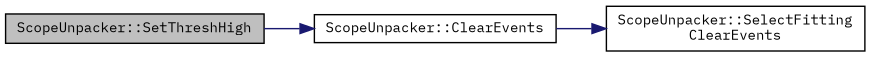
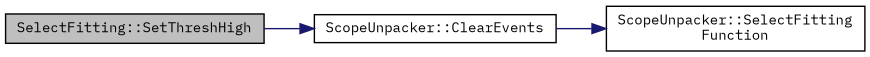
(135, 29) -> (135, 29)
(736, 29) -> (736, 29)
